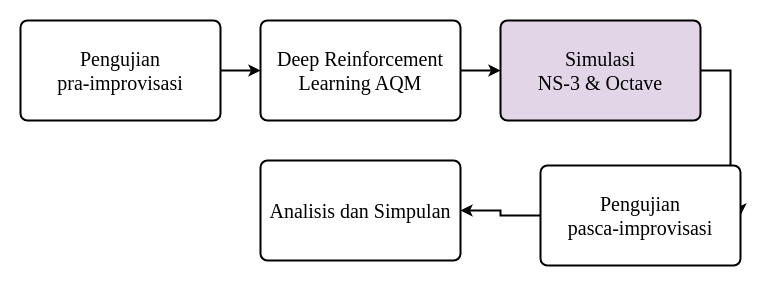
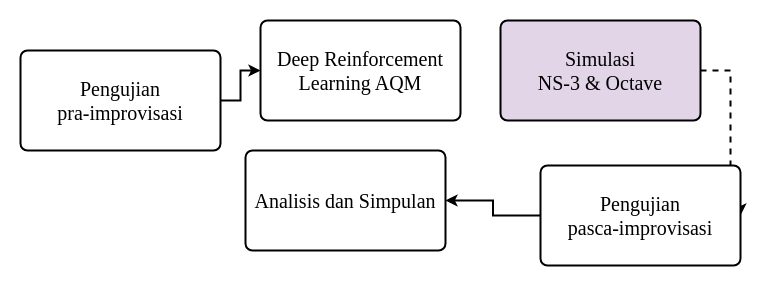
(121, 71) -> (121, 101)
(476, 71) -> none
(731, 101) -> (731, 101)
(361, 211) -> (346, 201)
